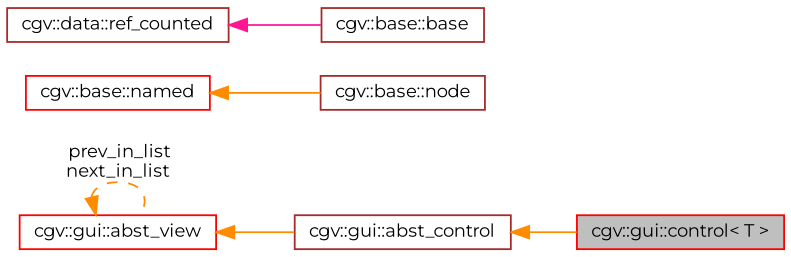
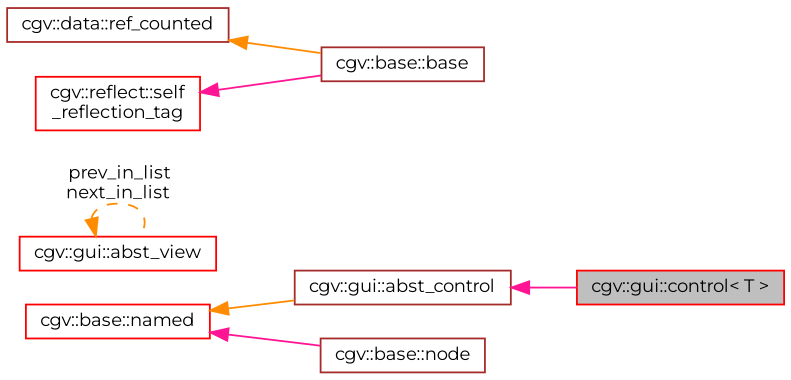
(284, 25) -> (284, 48)
(275, 93) -> (274, 340)
none -> (118, 104)
(264, 232) -> (261, 304)
(553, 232) -> (553, 288)
